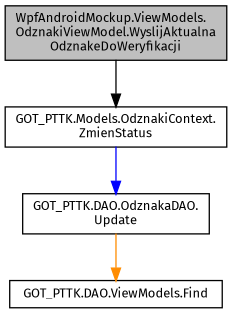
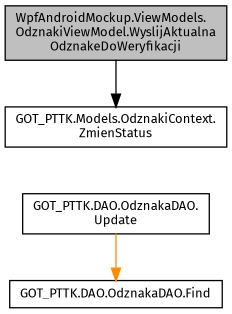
(116, 164) -> none
(116, 294) -> (116, 294)
